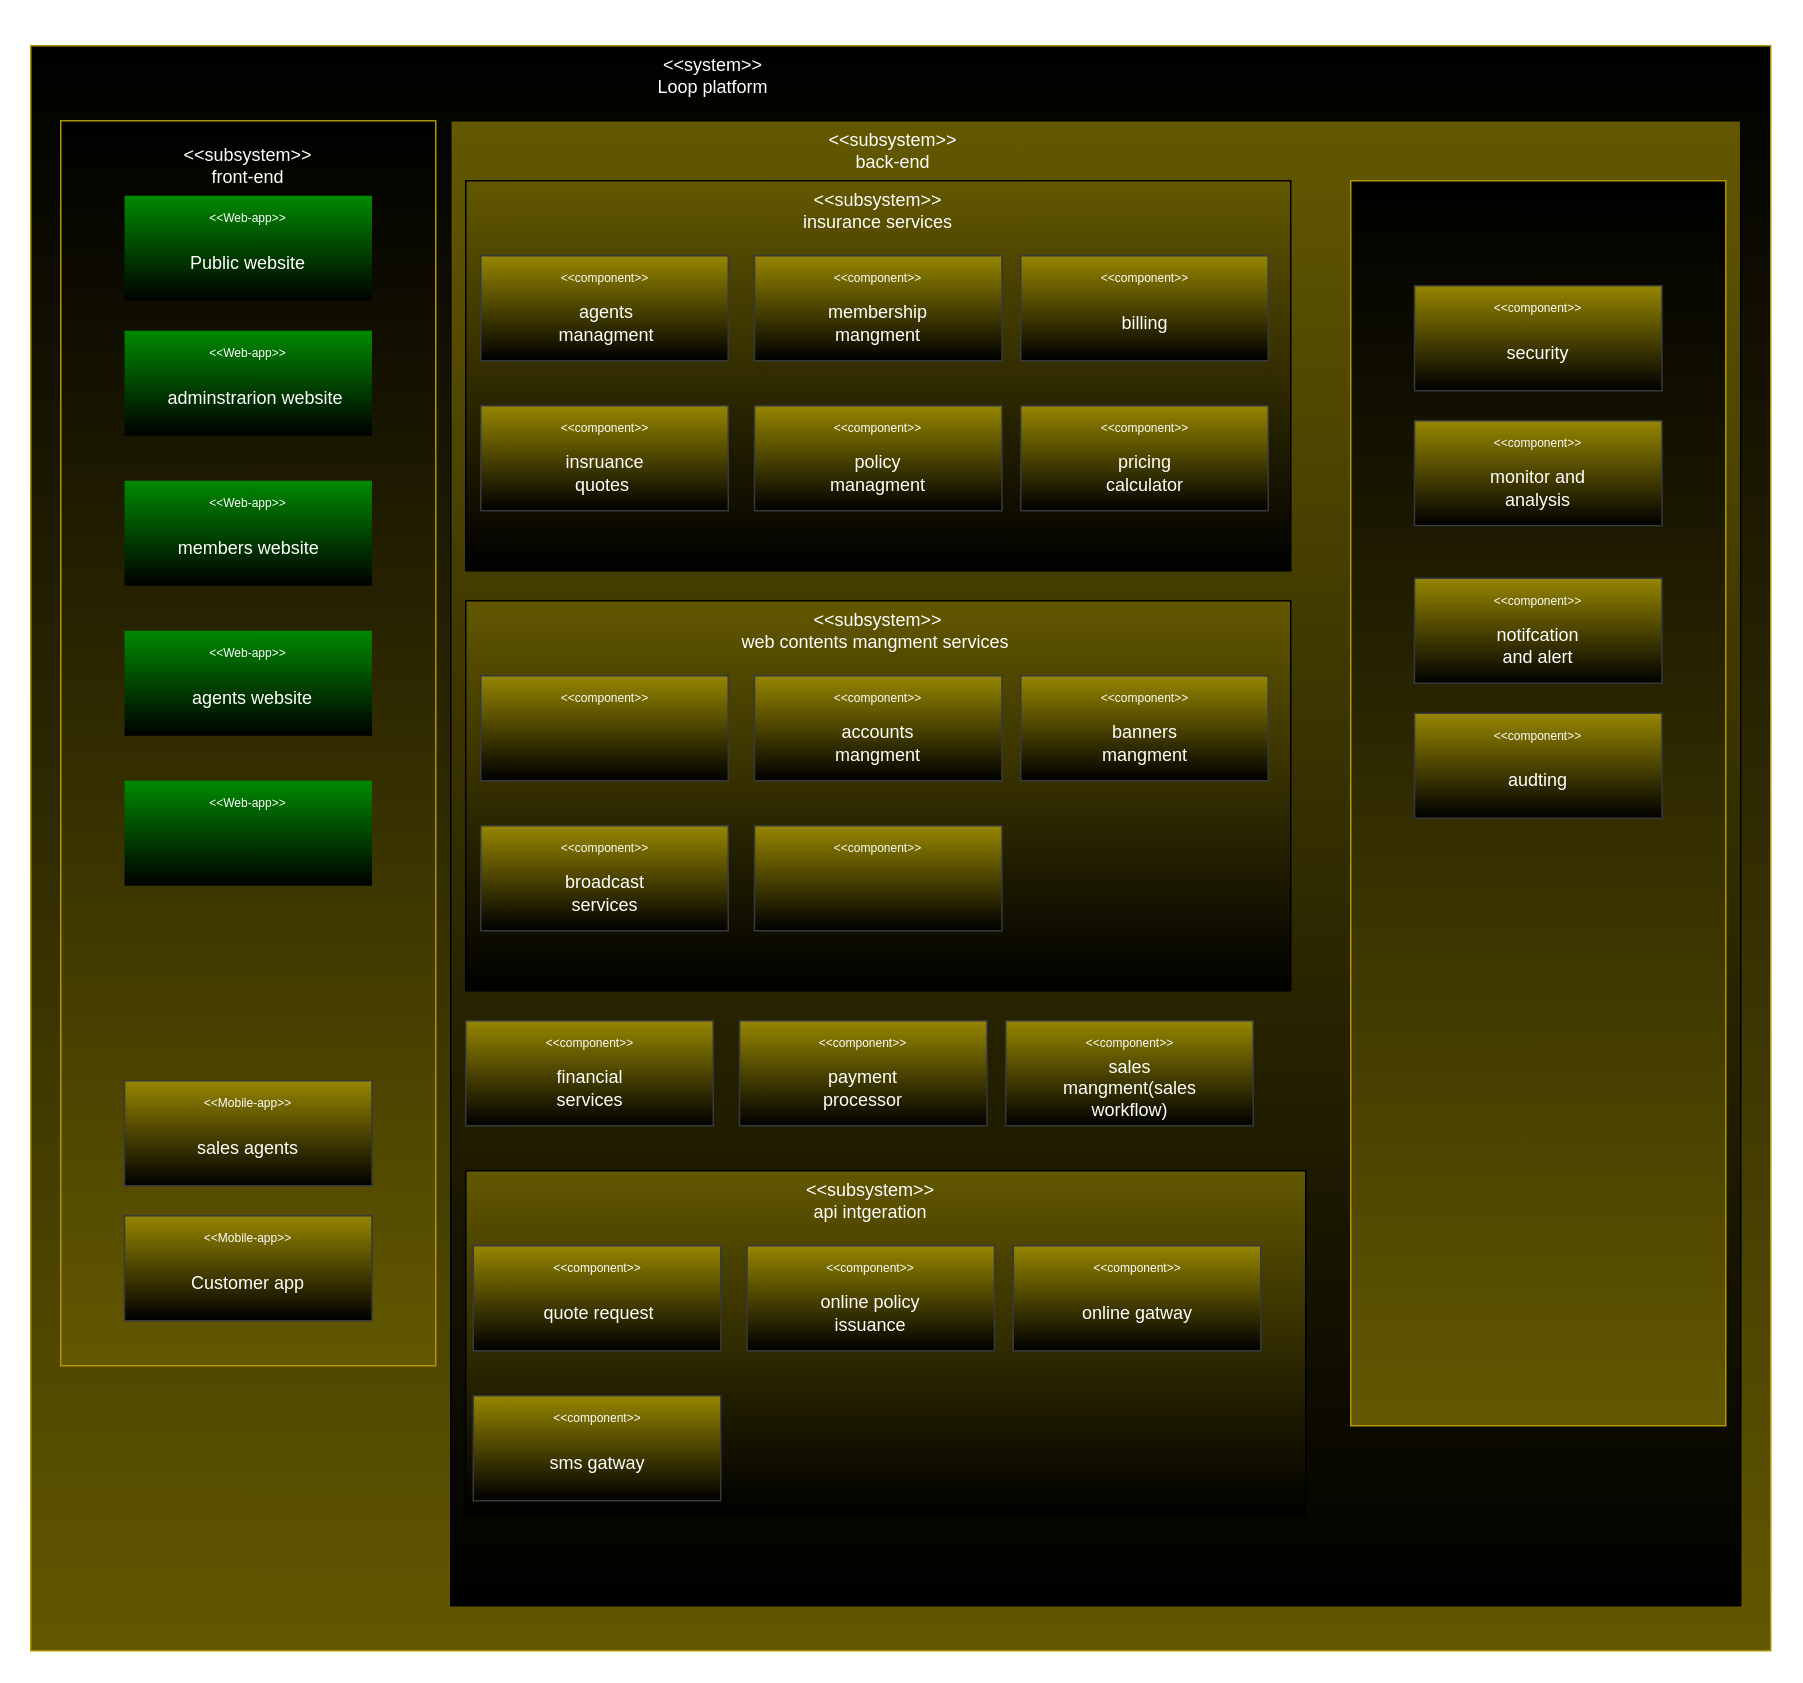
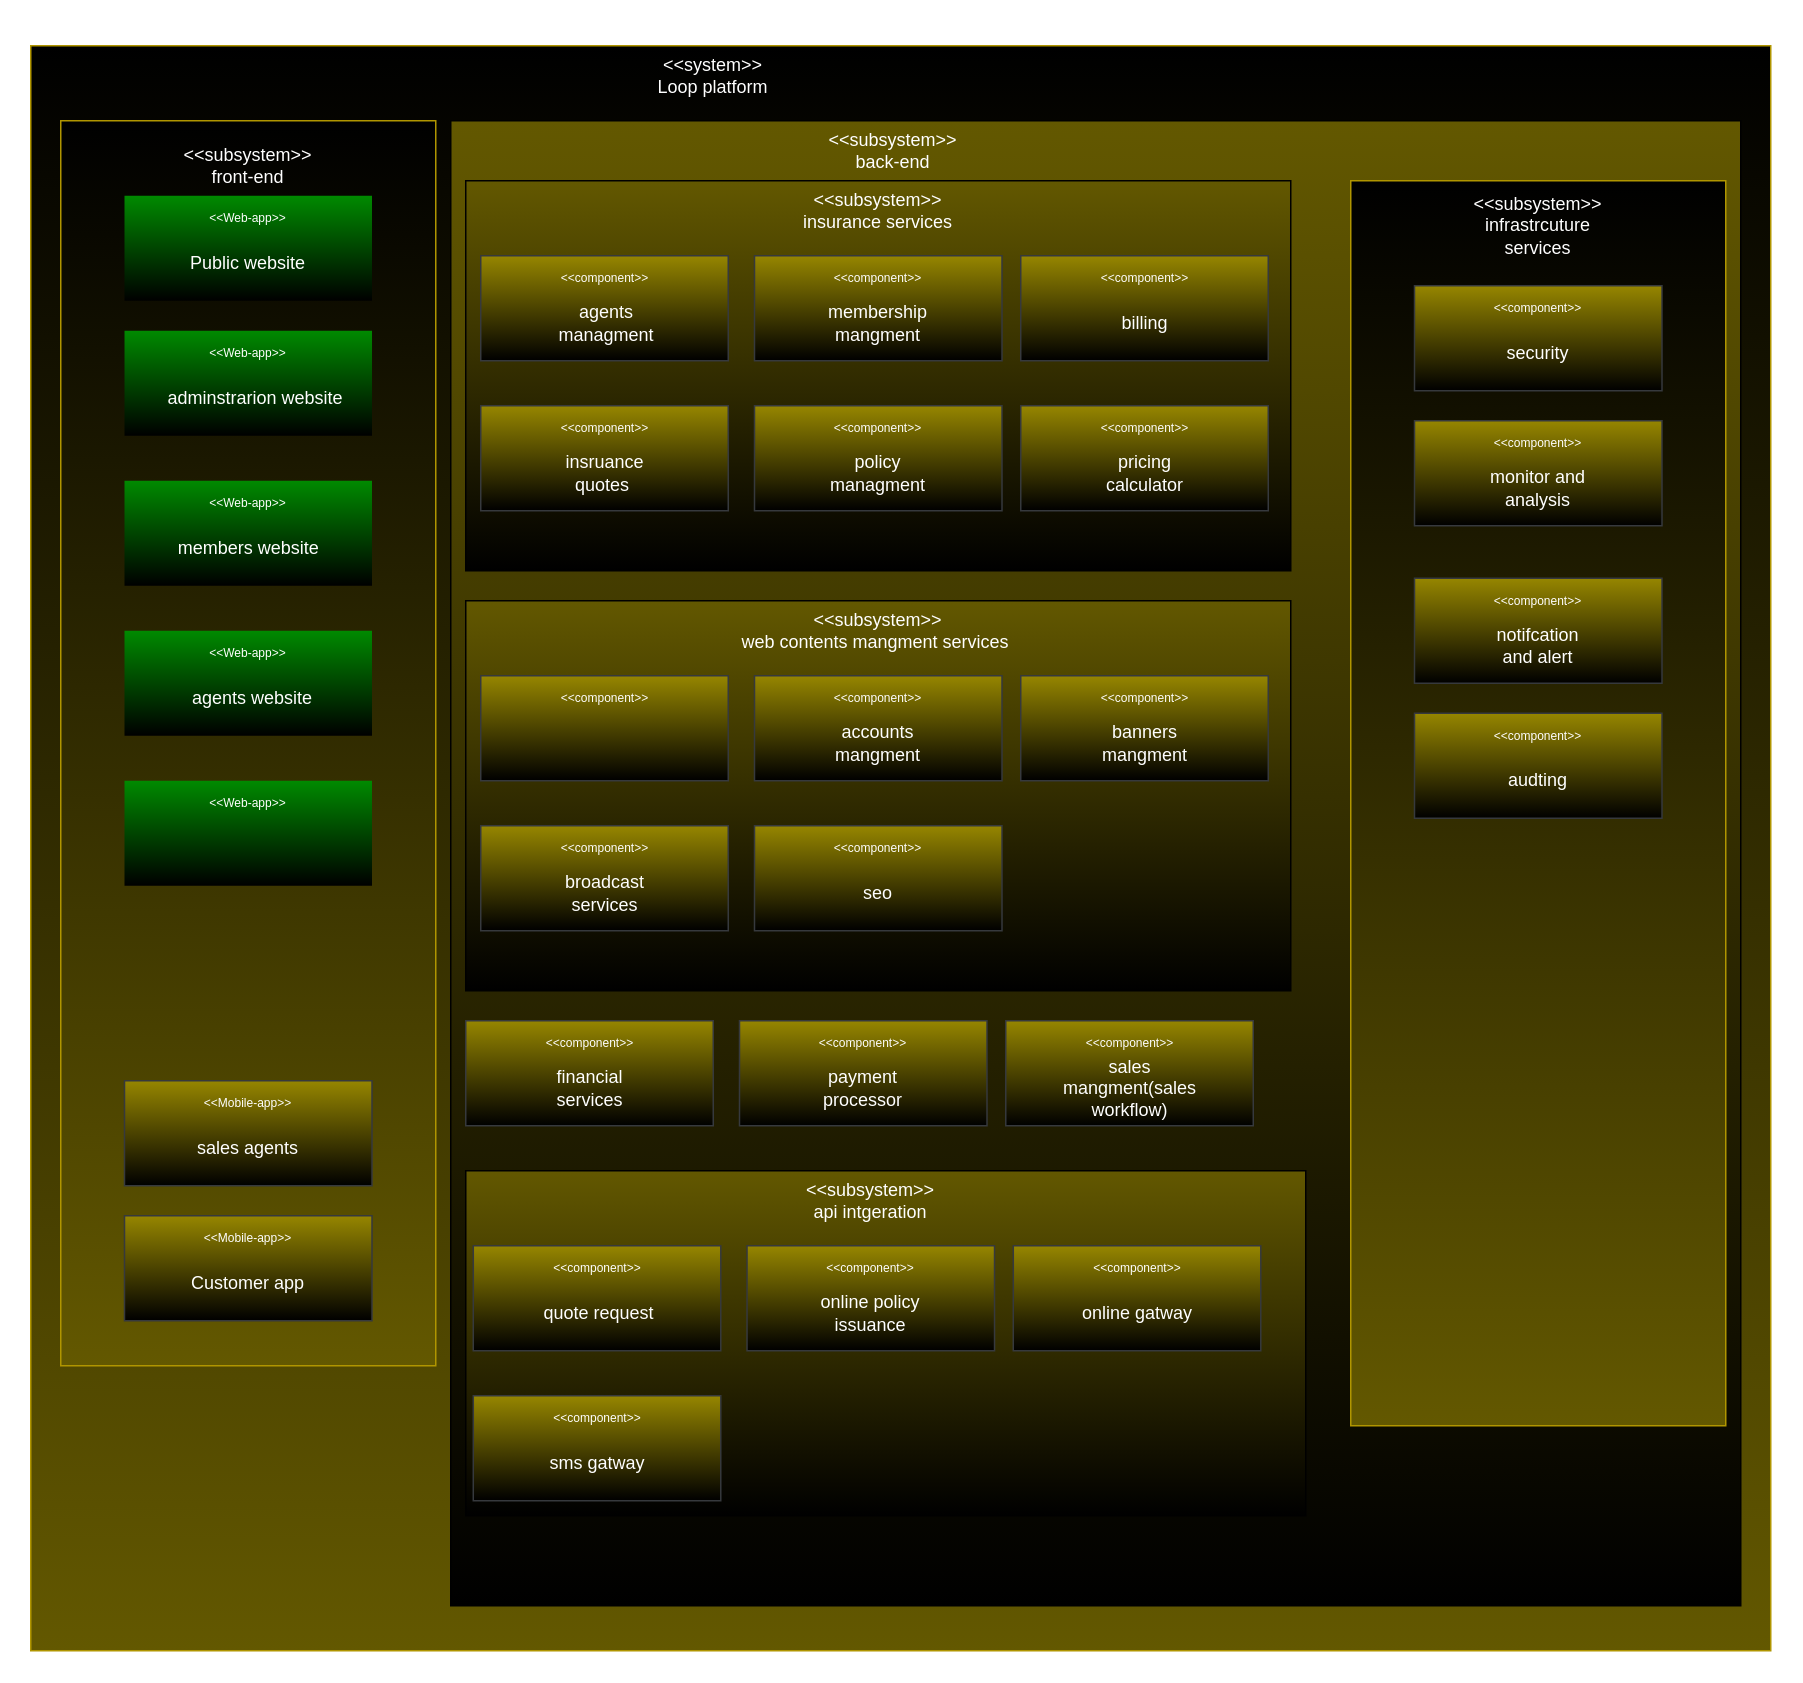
none -> (1538, 226)
none -> (878, 893)
